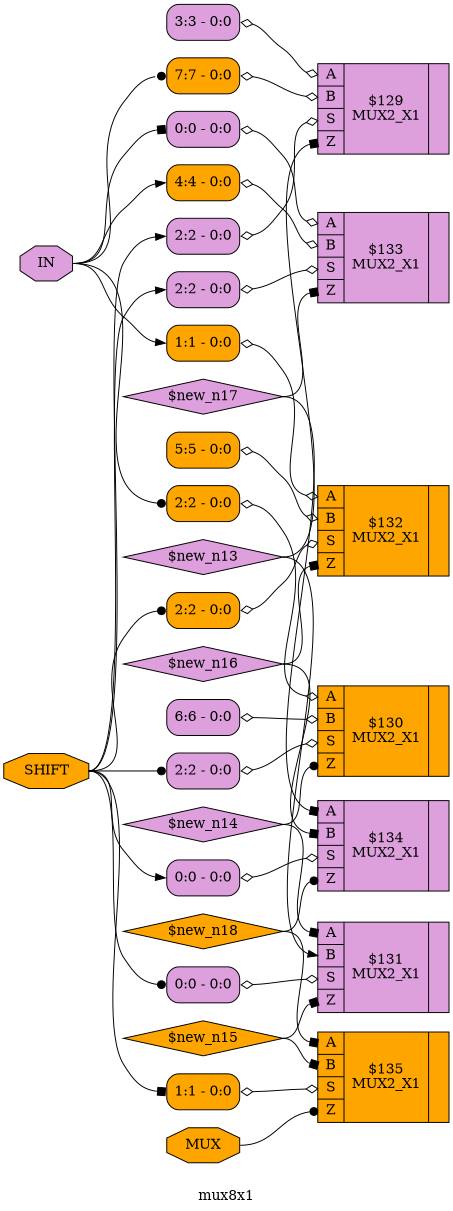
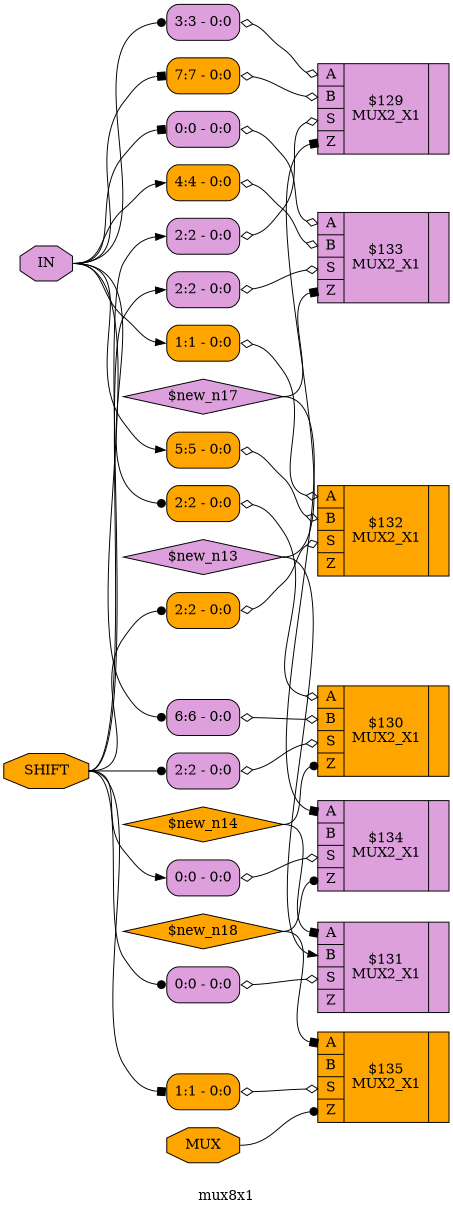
none -> (120, 147)
(107, 172) -> (107, 172)
none -> (108, 355)
none -> (110, 552)
(203, 664) -> none
(203, 824) -> (203, 824)
(203, 1038) -> none
